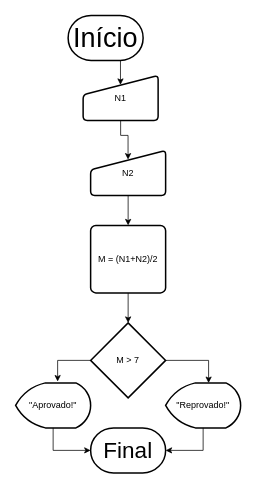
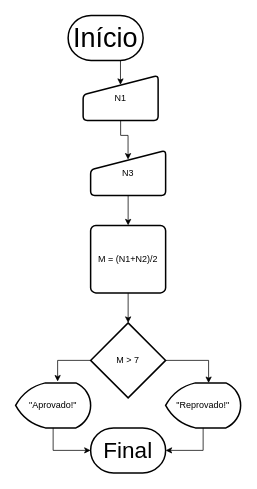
(128, 173) -> (128, 173)
